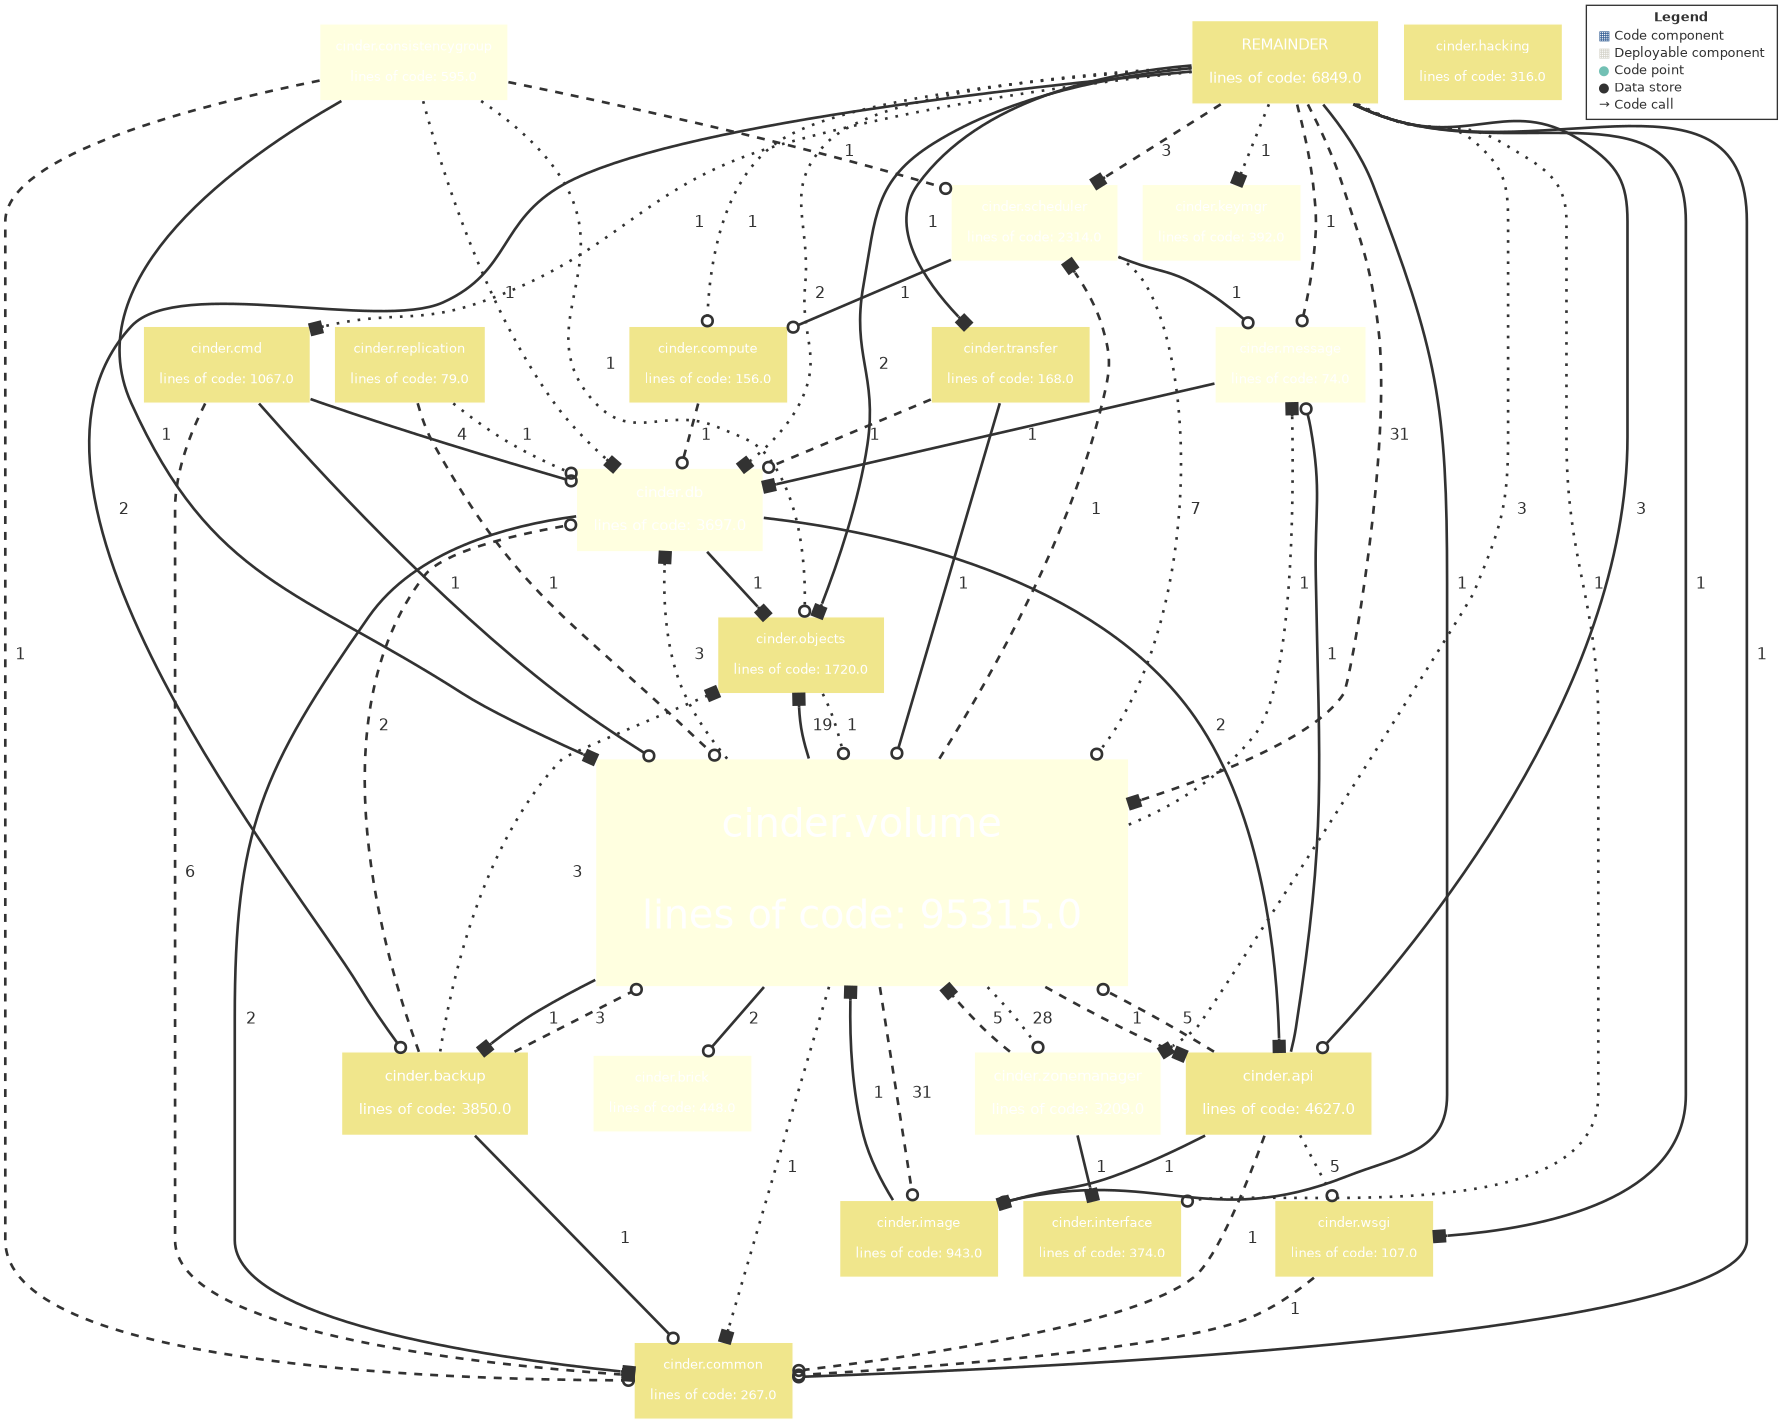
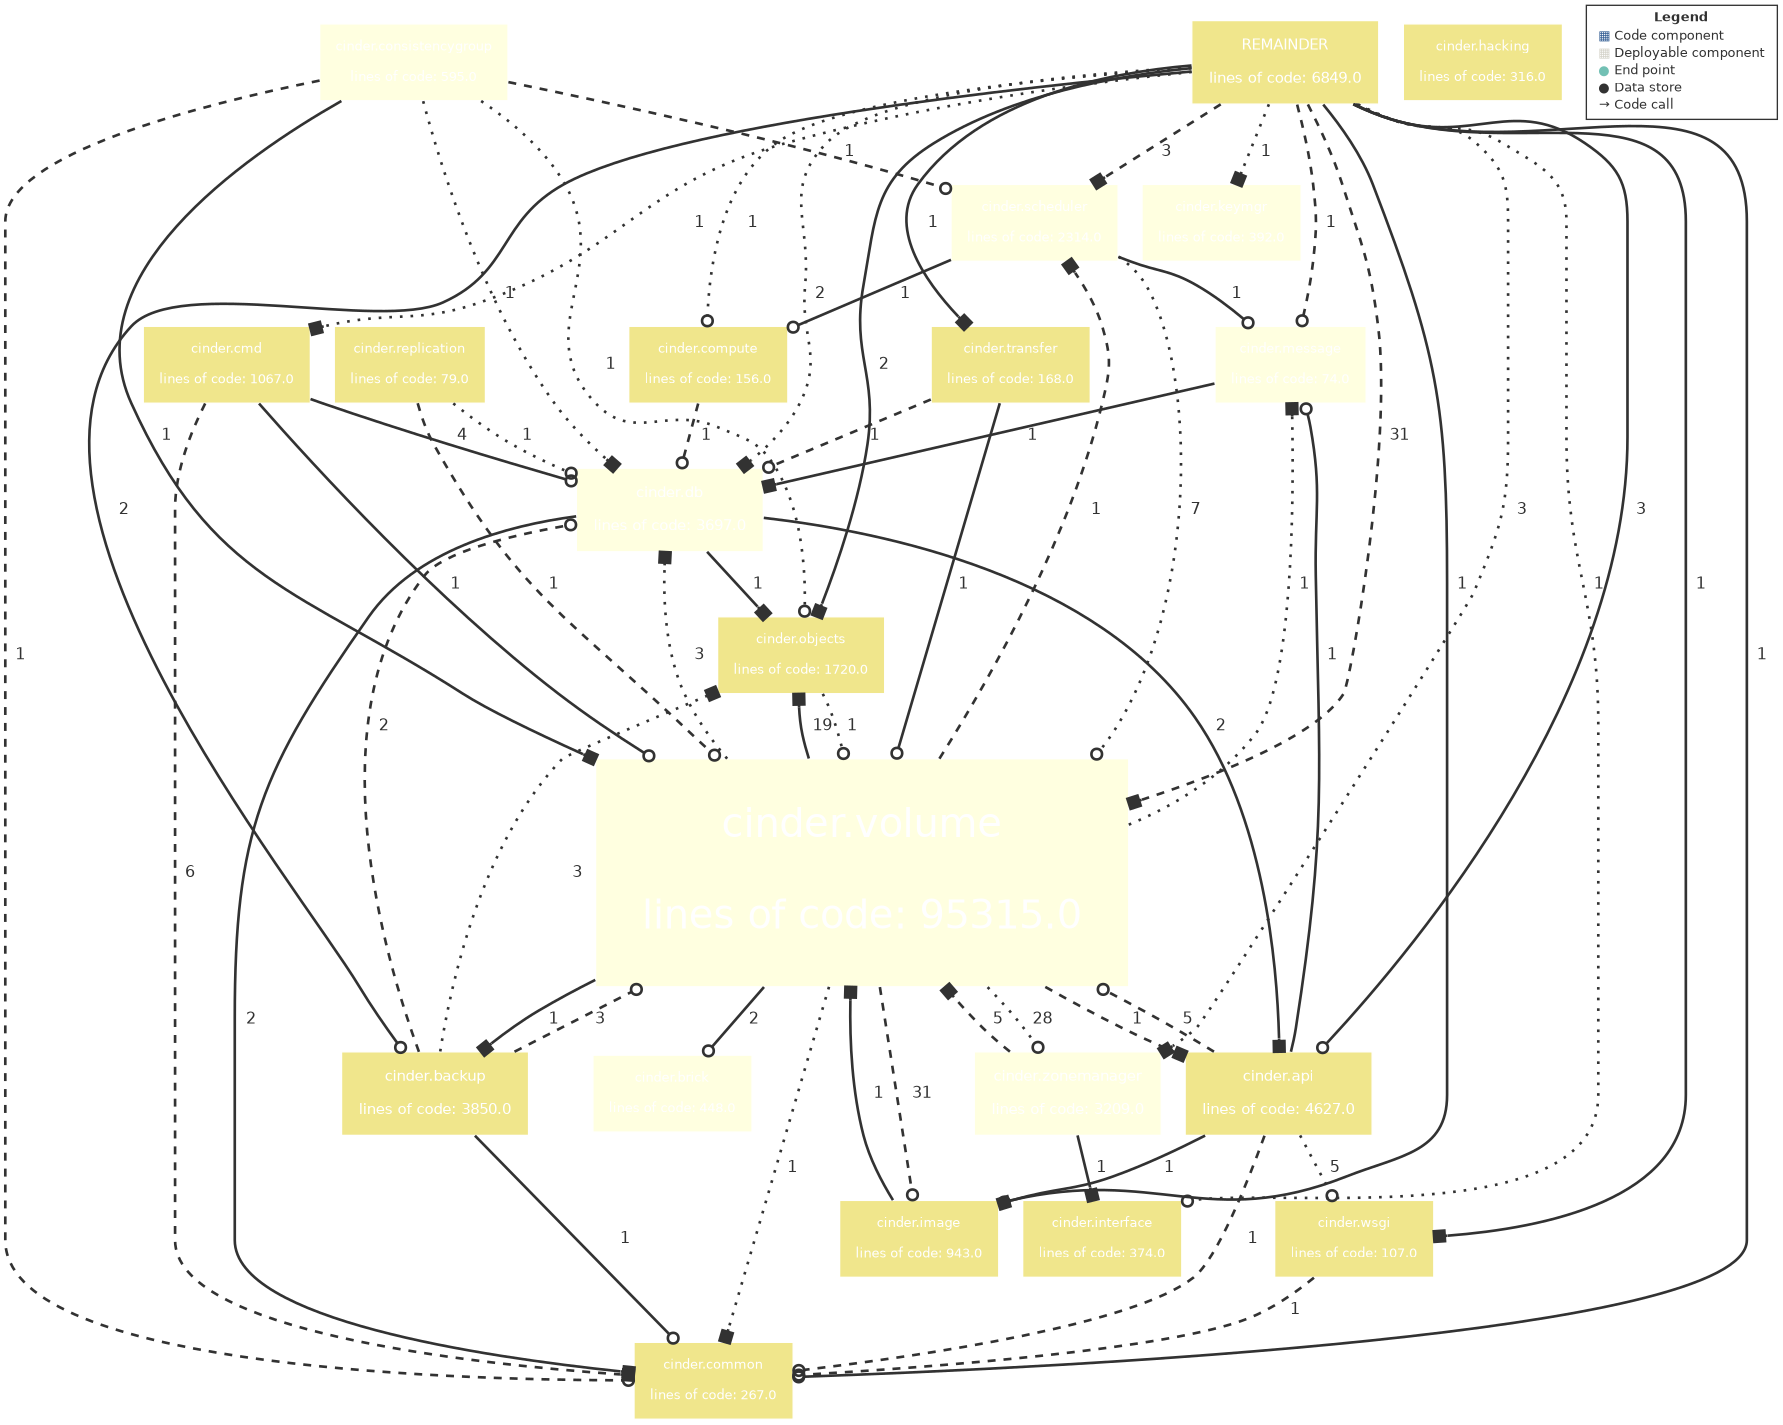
(1649, 70) -> (1645, 70)
